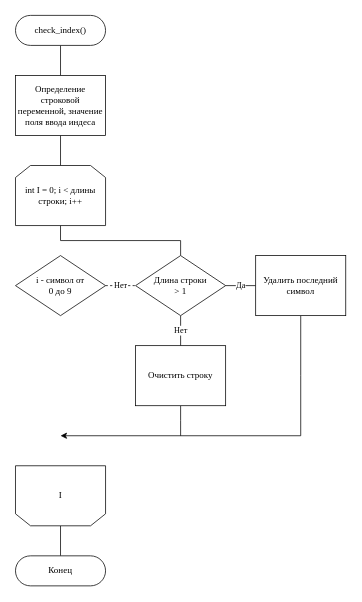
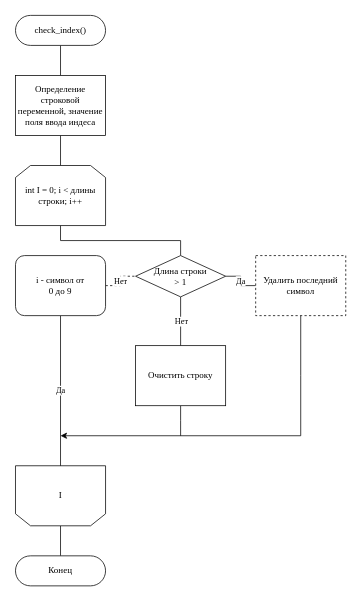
(60, 285) -> (60, 285)
(180, 285) -> (180, 276)
(300, 285) -> (300, 285)
none -> (60, 390)
